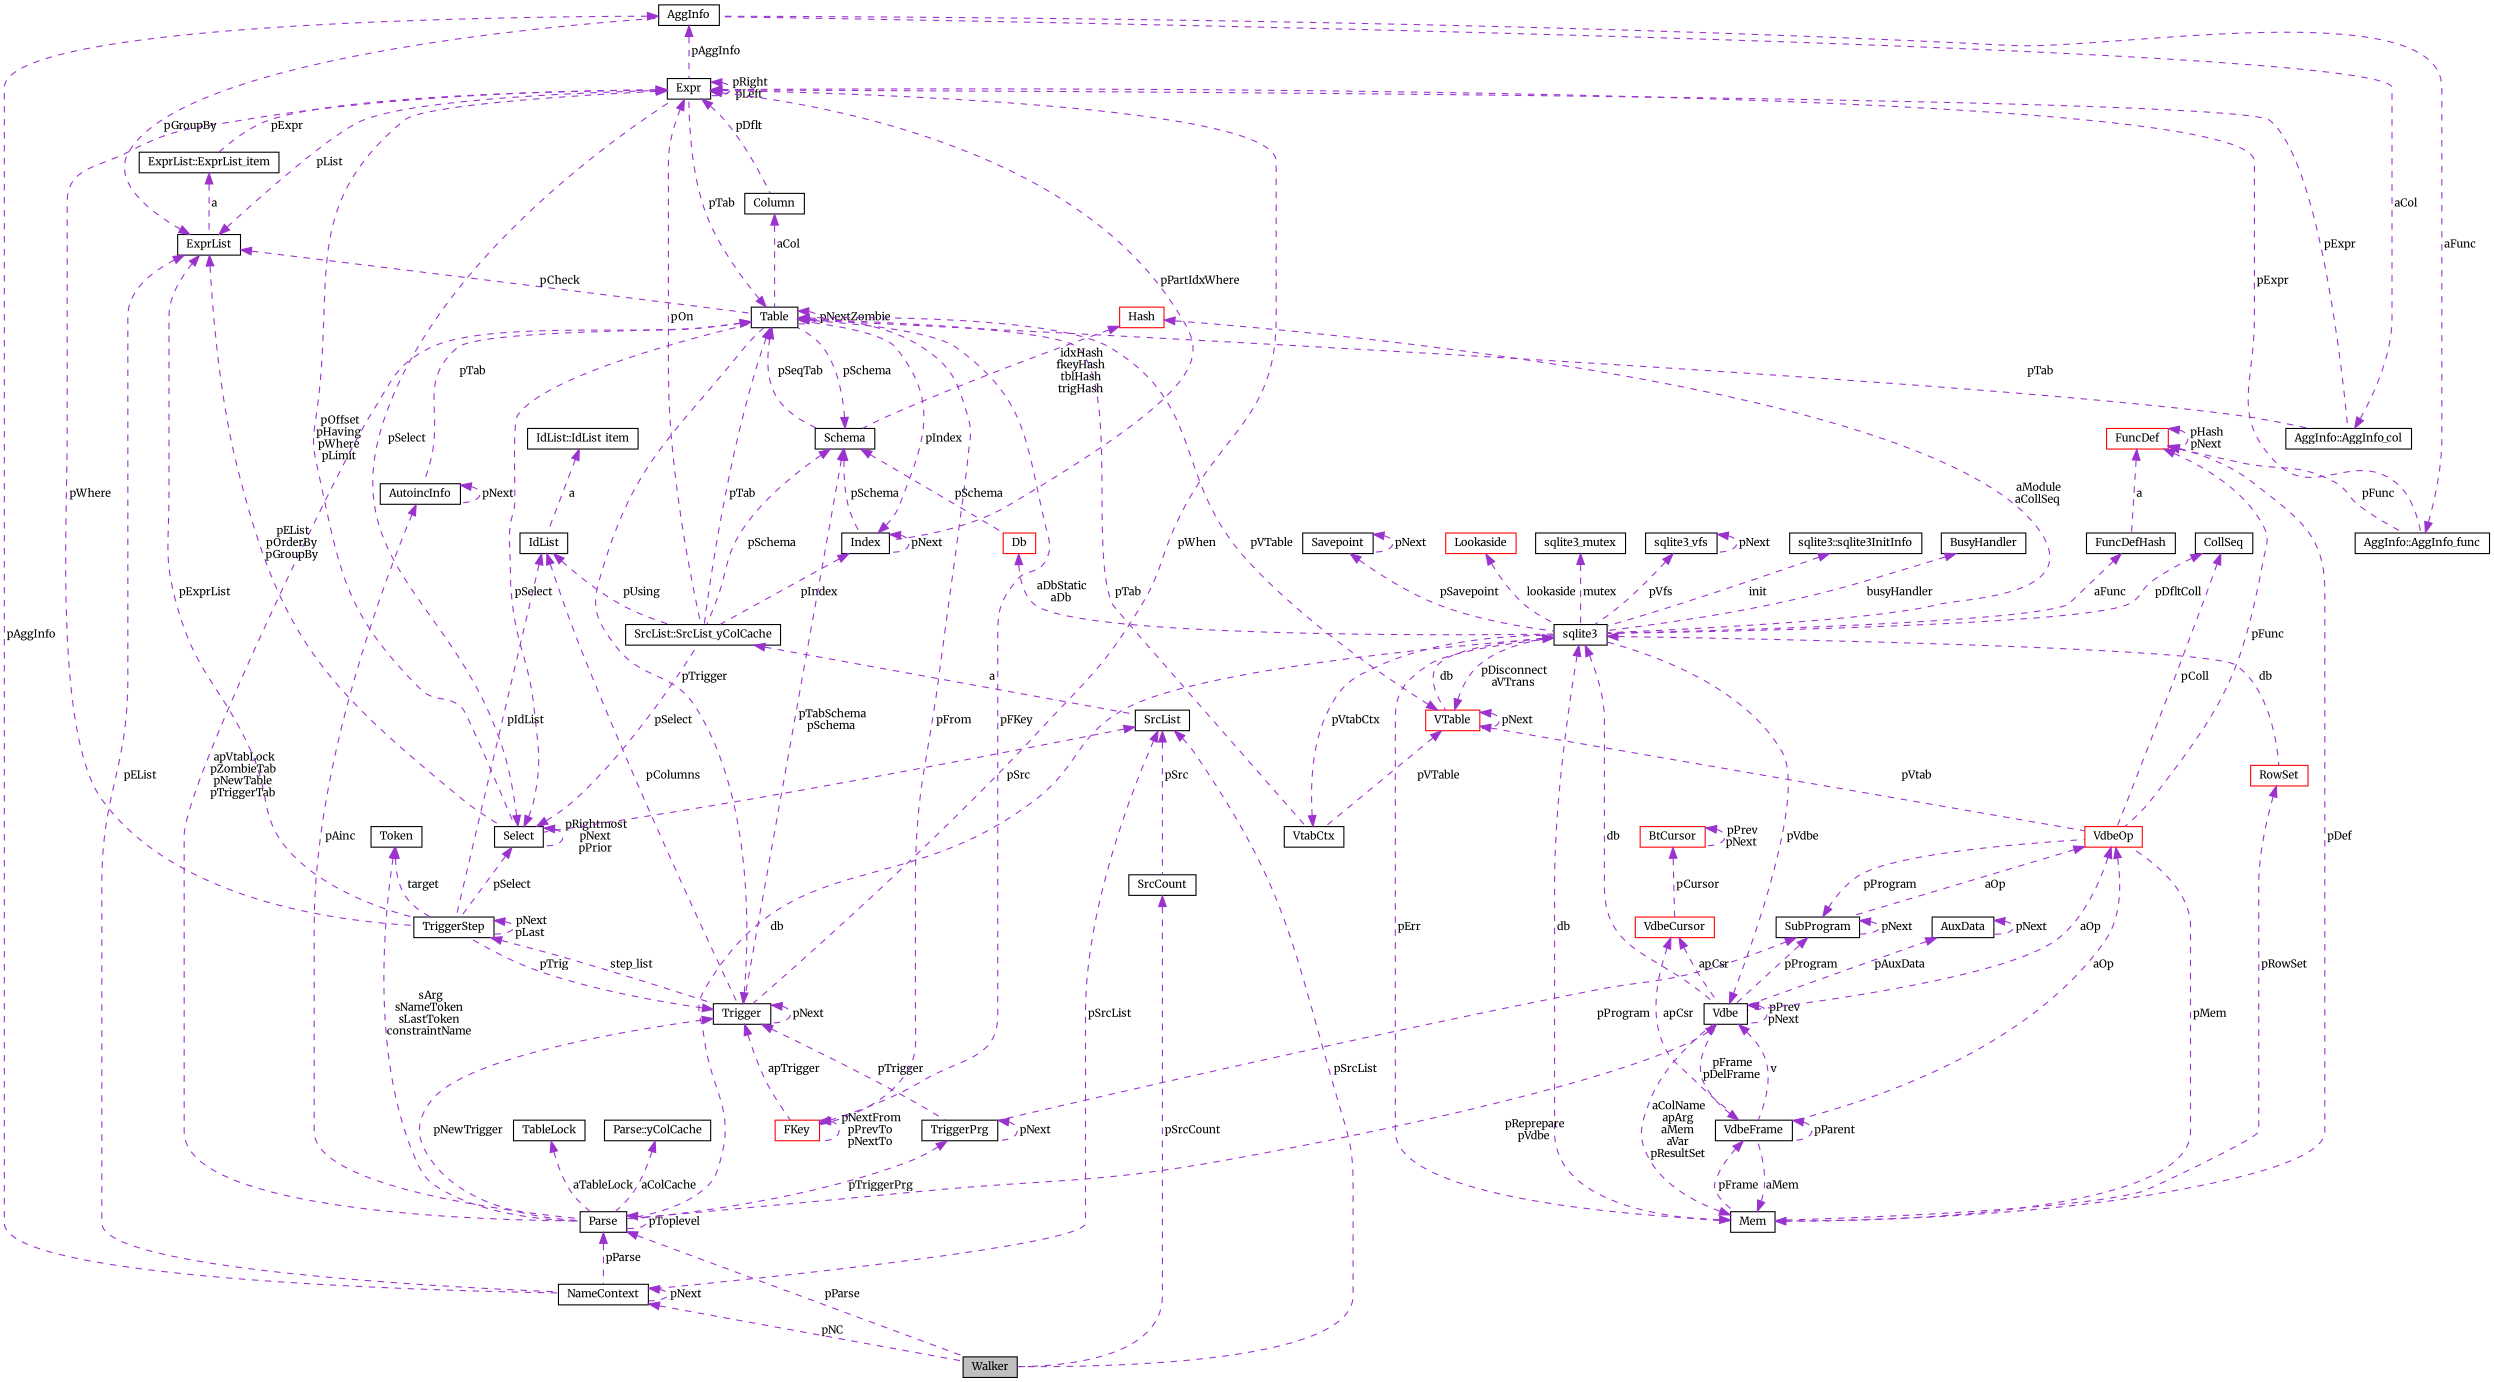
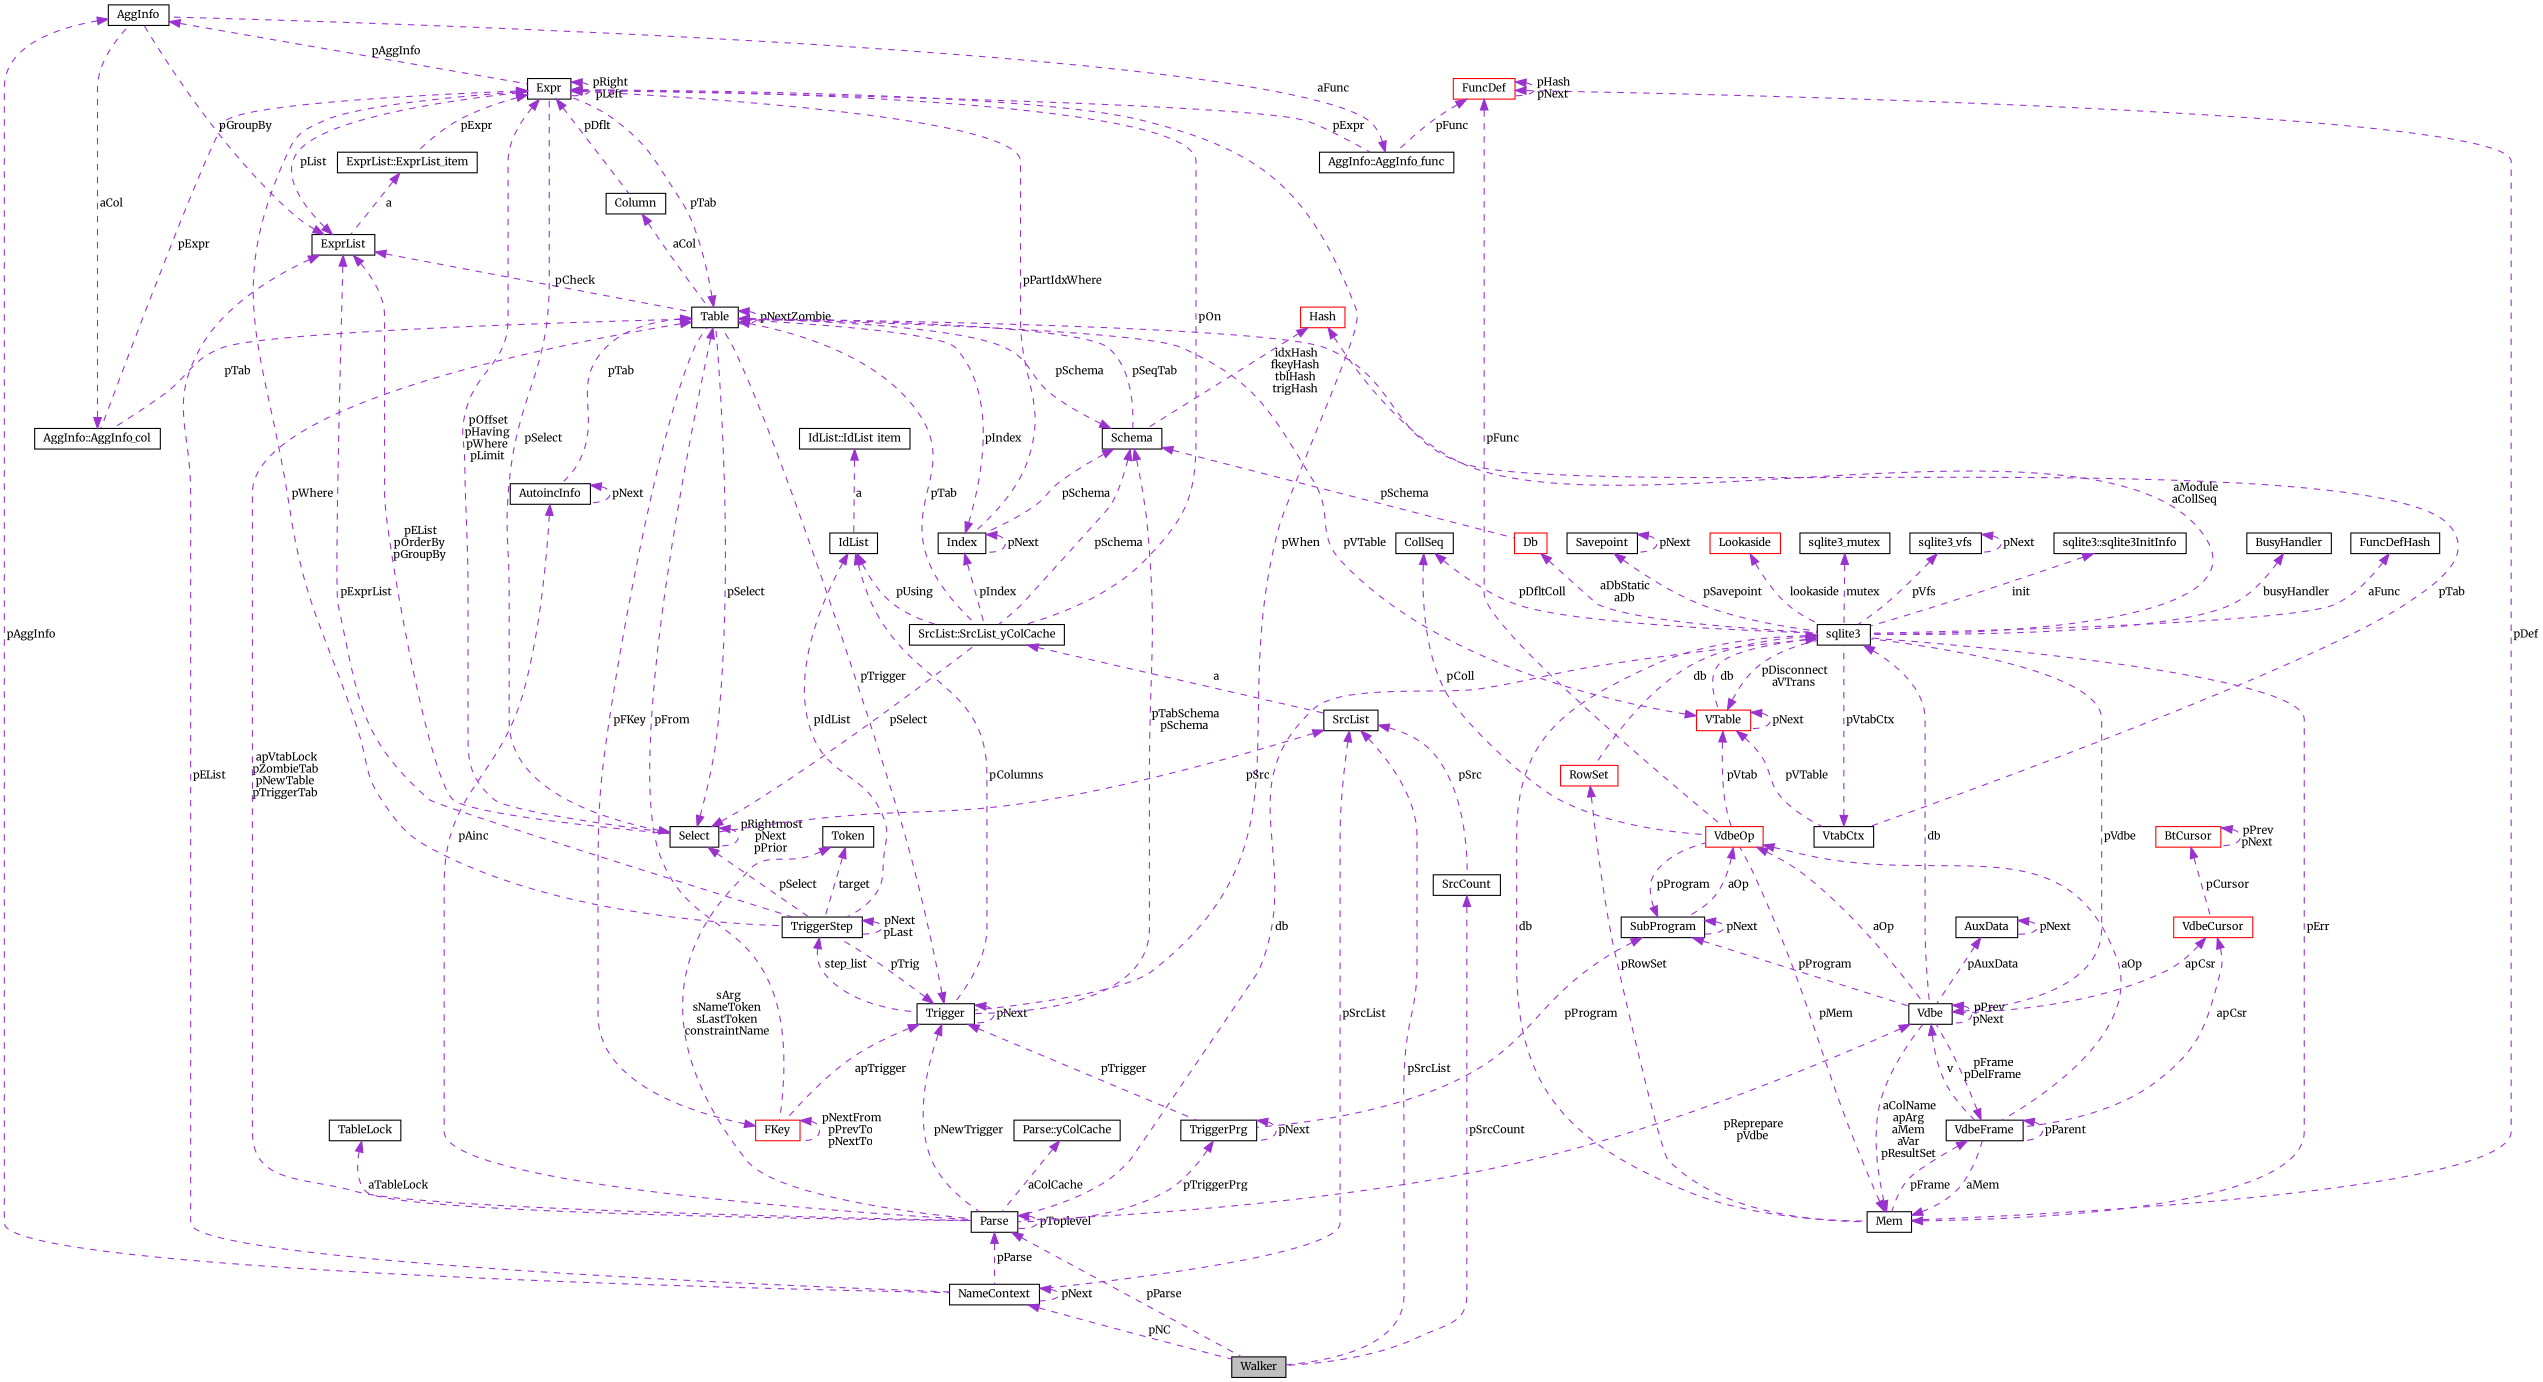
(2134, 497) -> none
